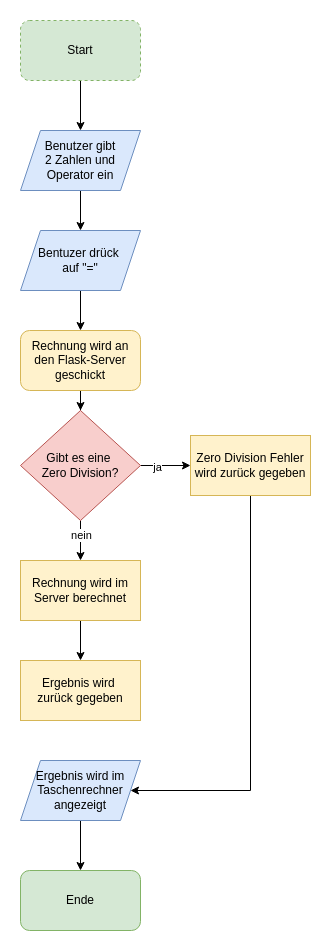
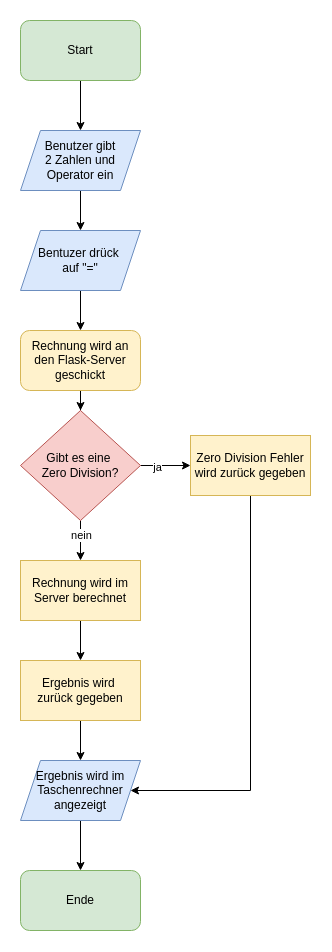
(81, 51) -> (81, 51)
none -> (81, 737)
